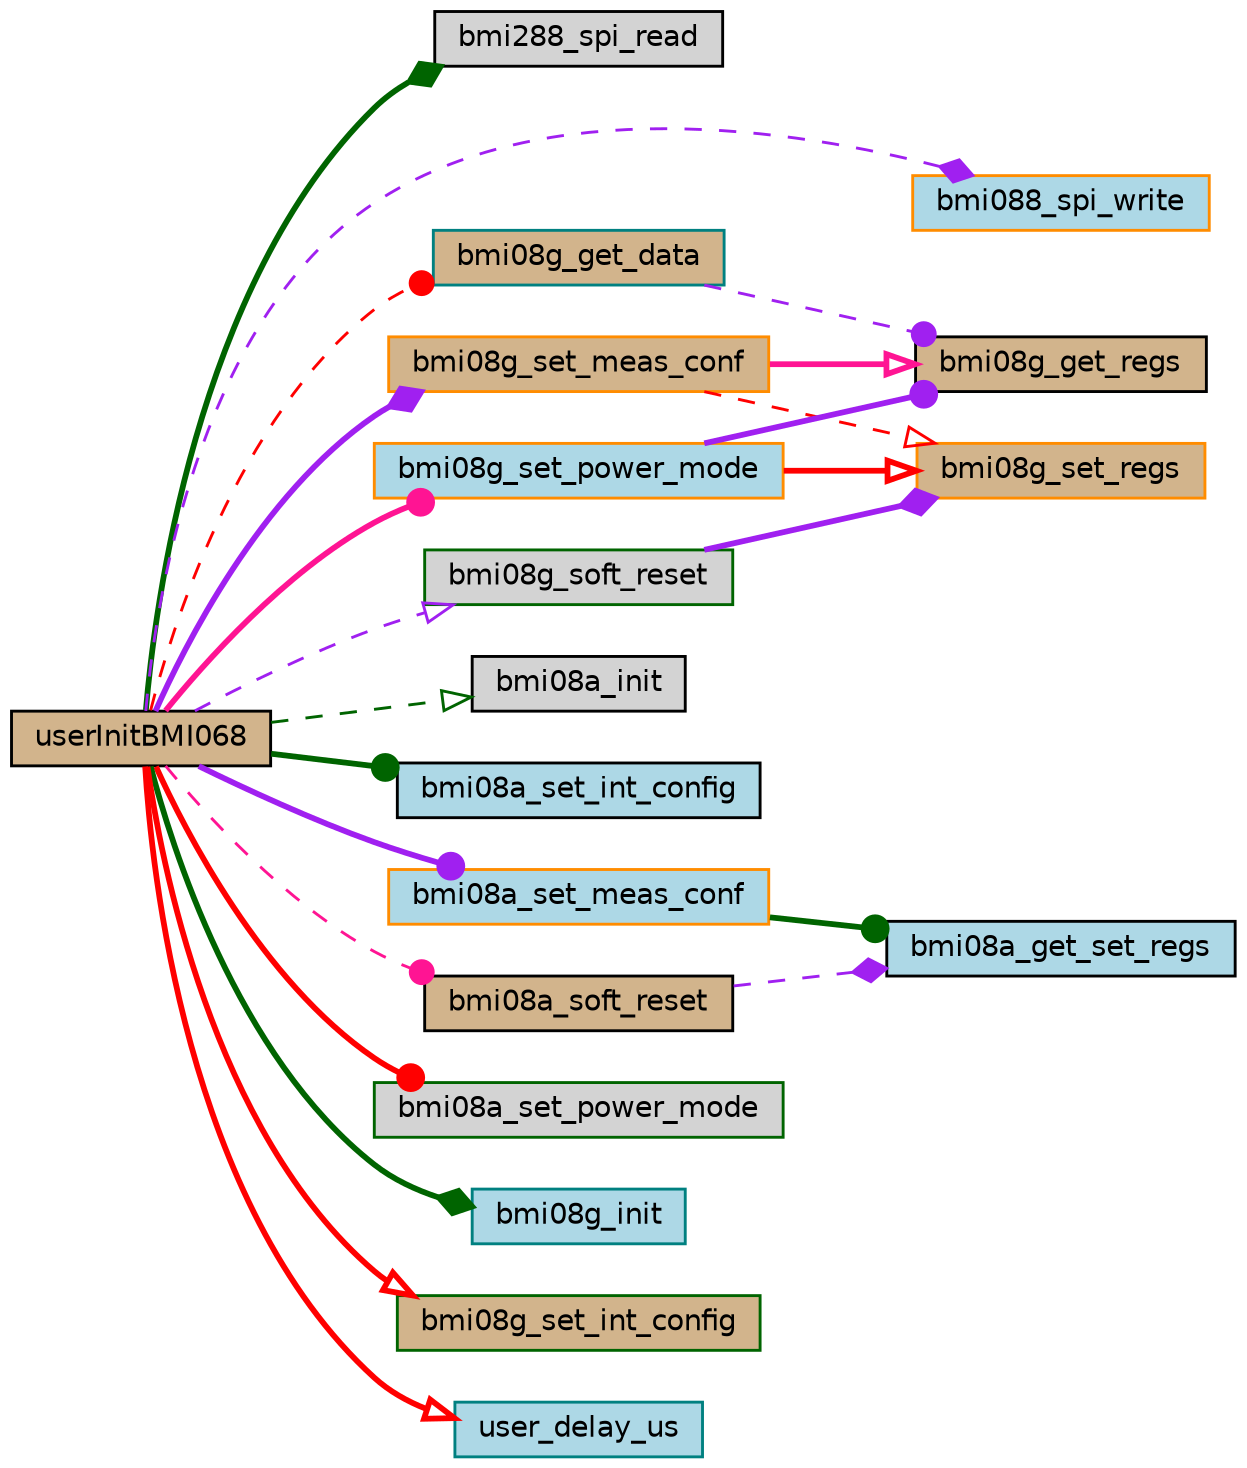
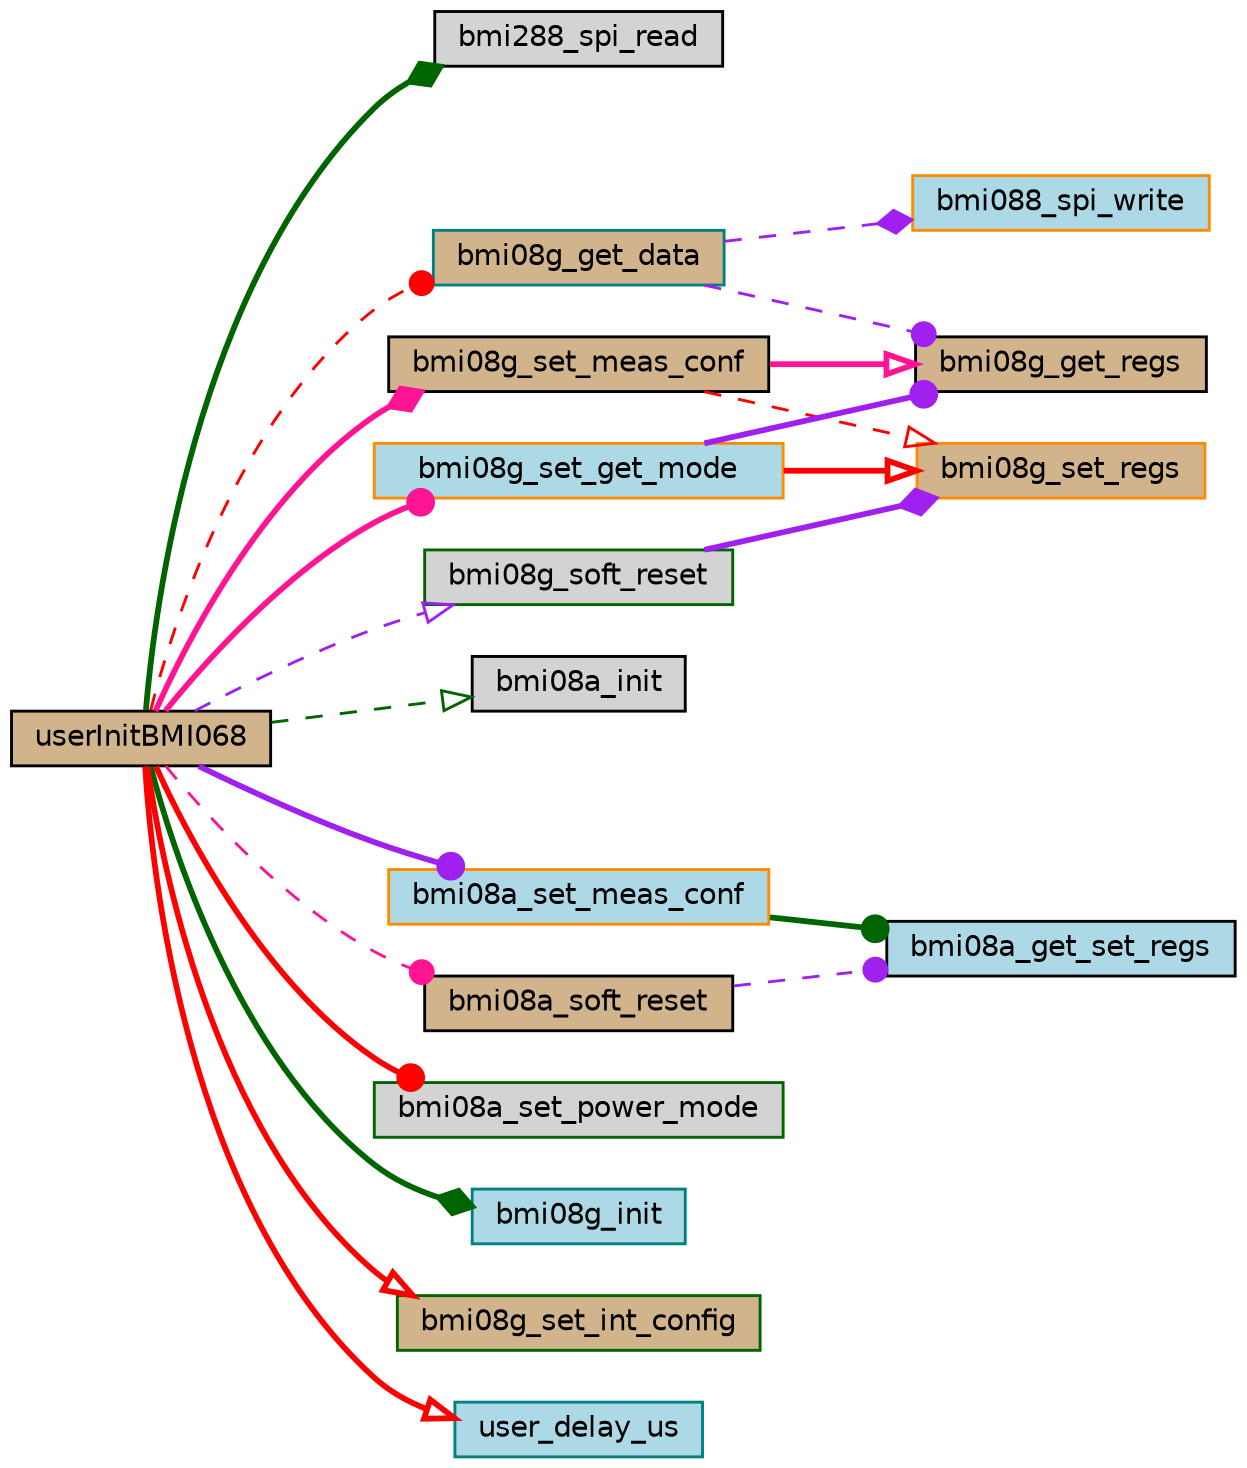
(378, 201) -> (801, 232)
(579, 364) -> (579, 364)
(579, 471) -> (579, 471)
(252, 542) -> (252, 542)
(579, 790) -> none
(793, 979) -> (793, 979)
